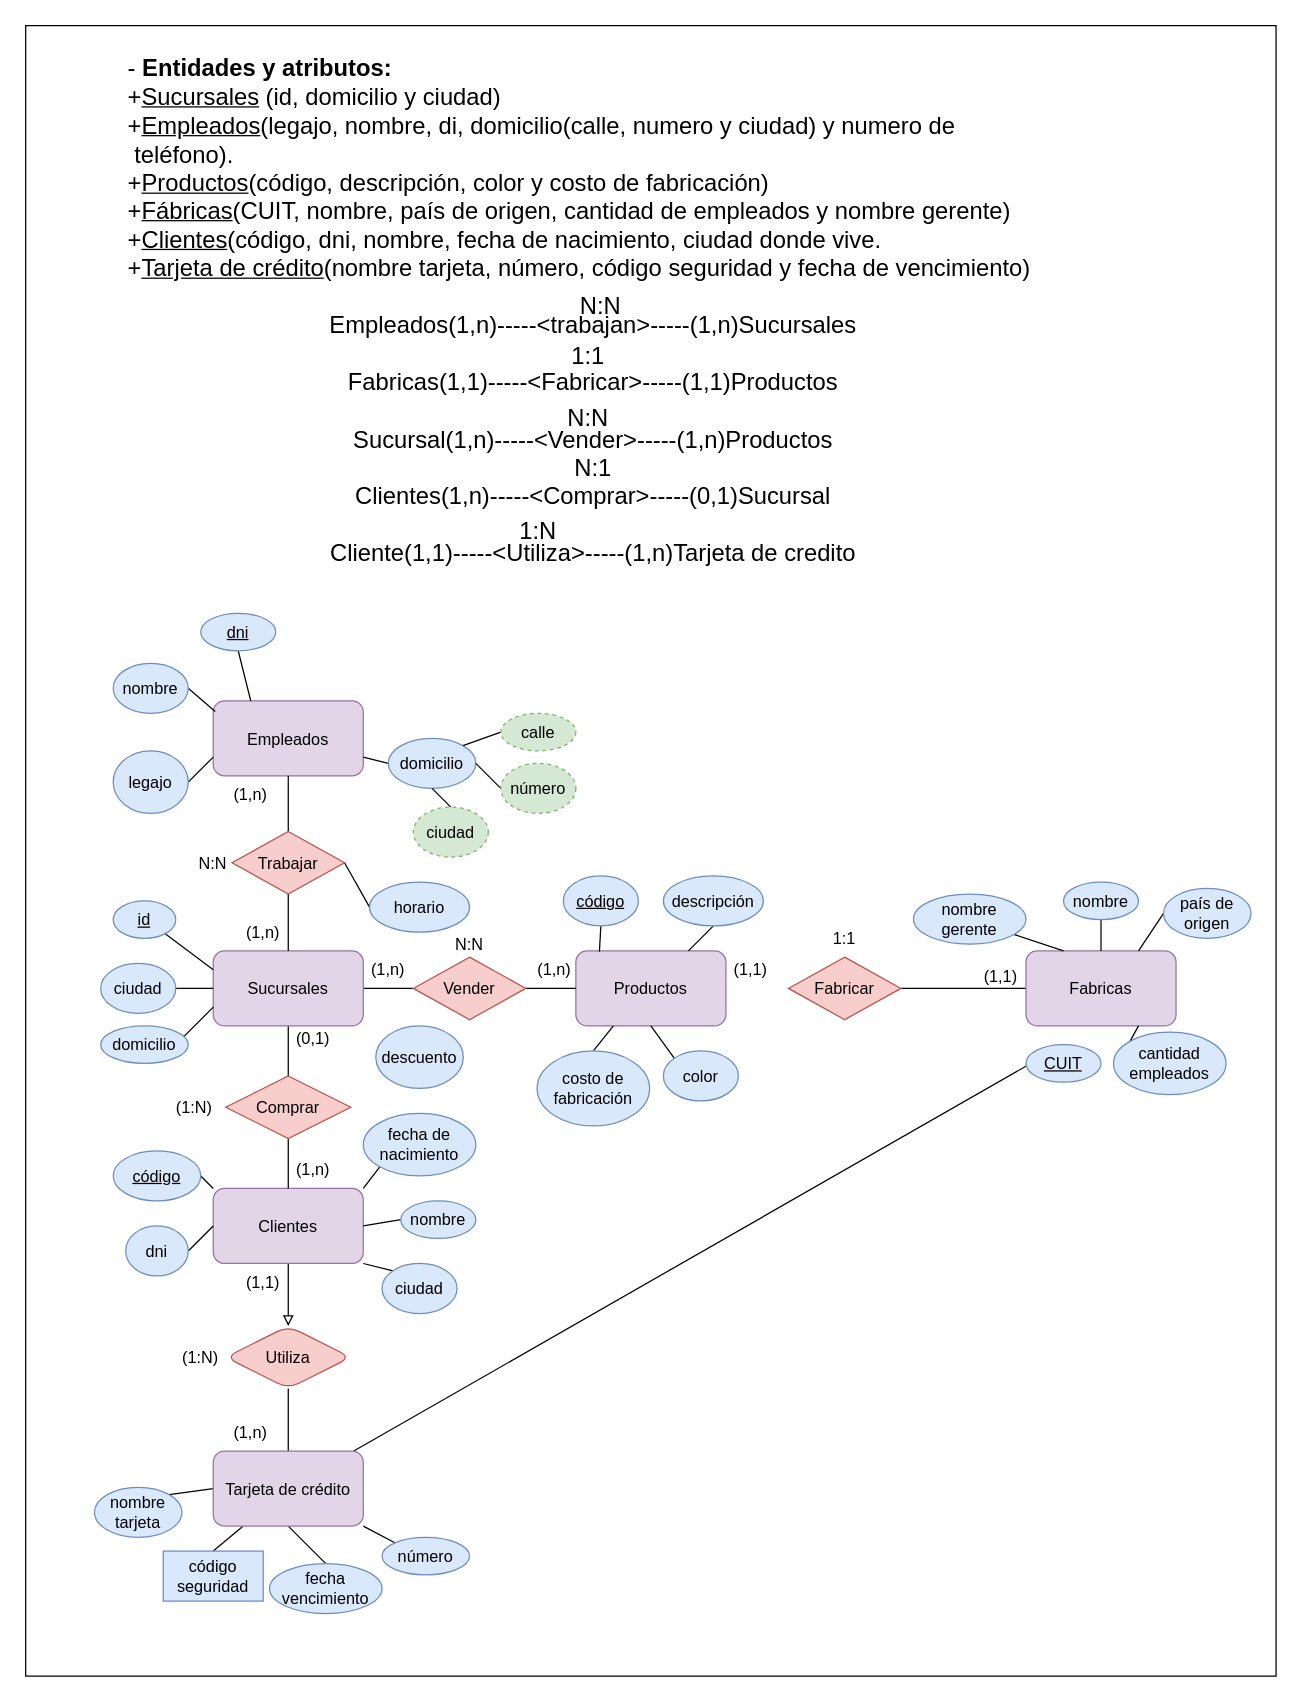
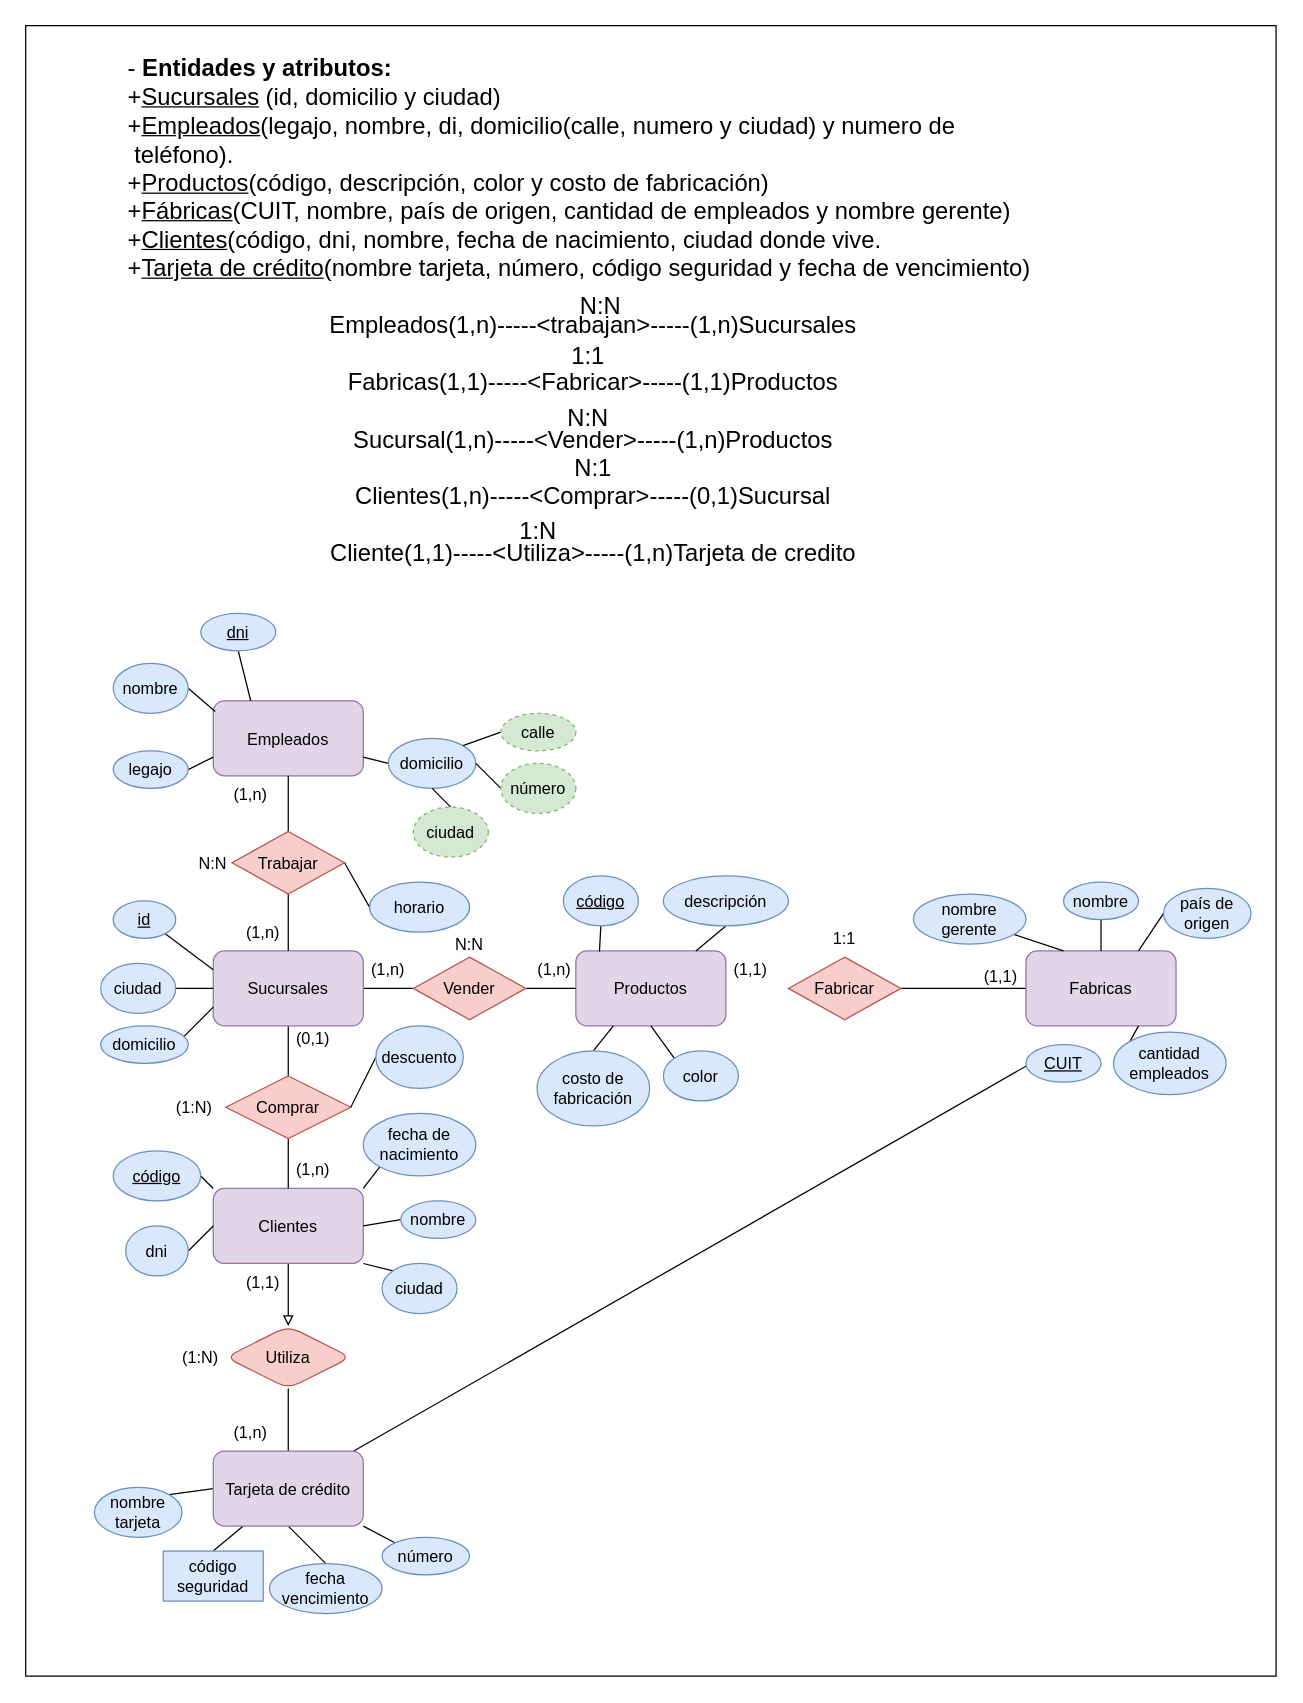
(151, 782) -> (151, 769)
(713, 901) -> (726, 901)
none -> (363, 1081)
